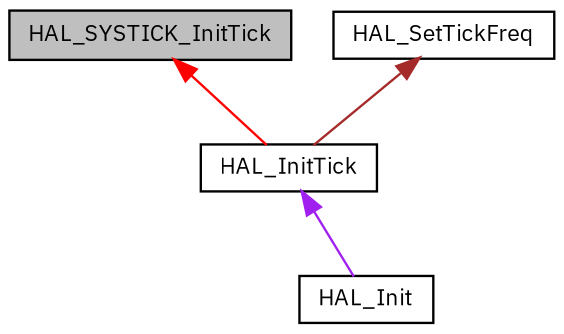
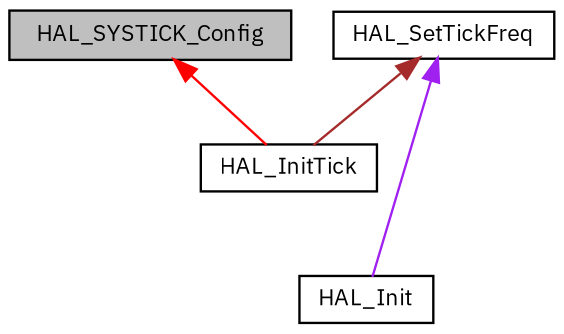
(150, 35) -> (150, 35)
(334, 244) -> (402, 179)
